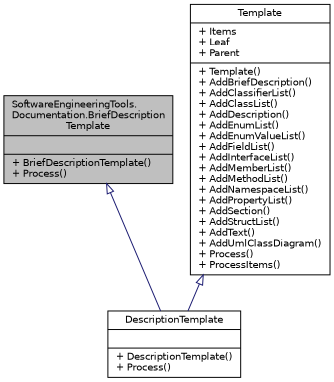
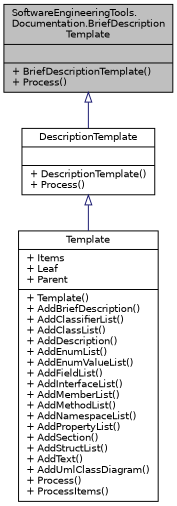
(194, 297) -> (88, 218)
